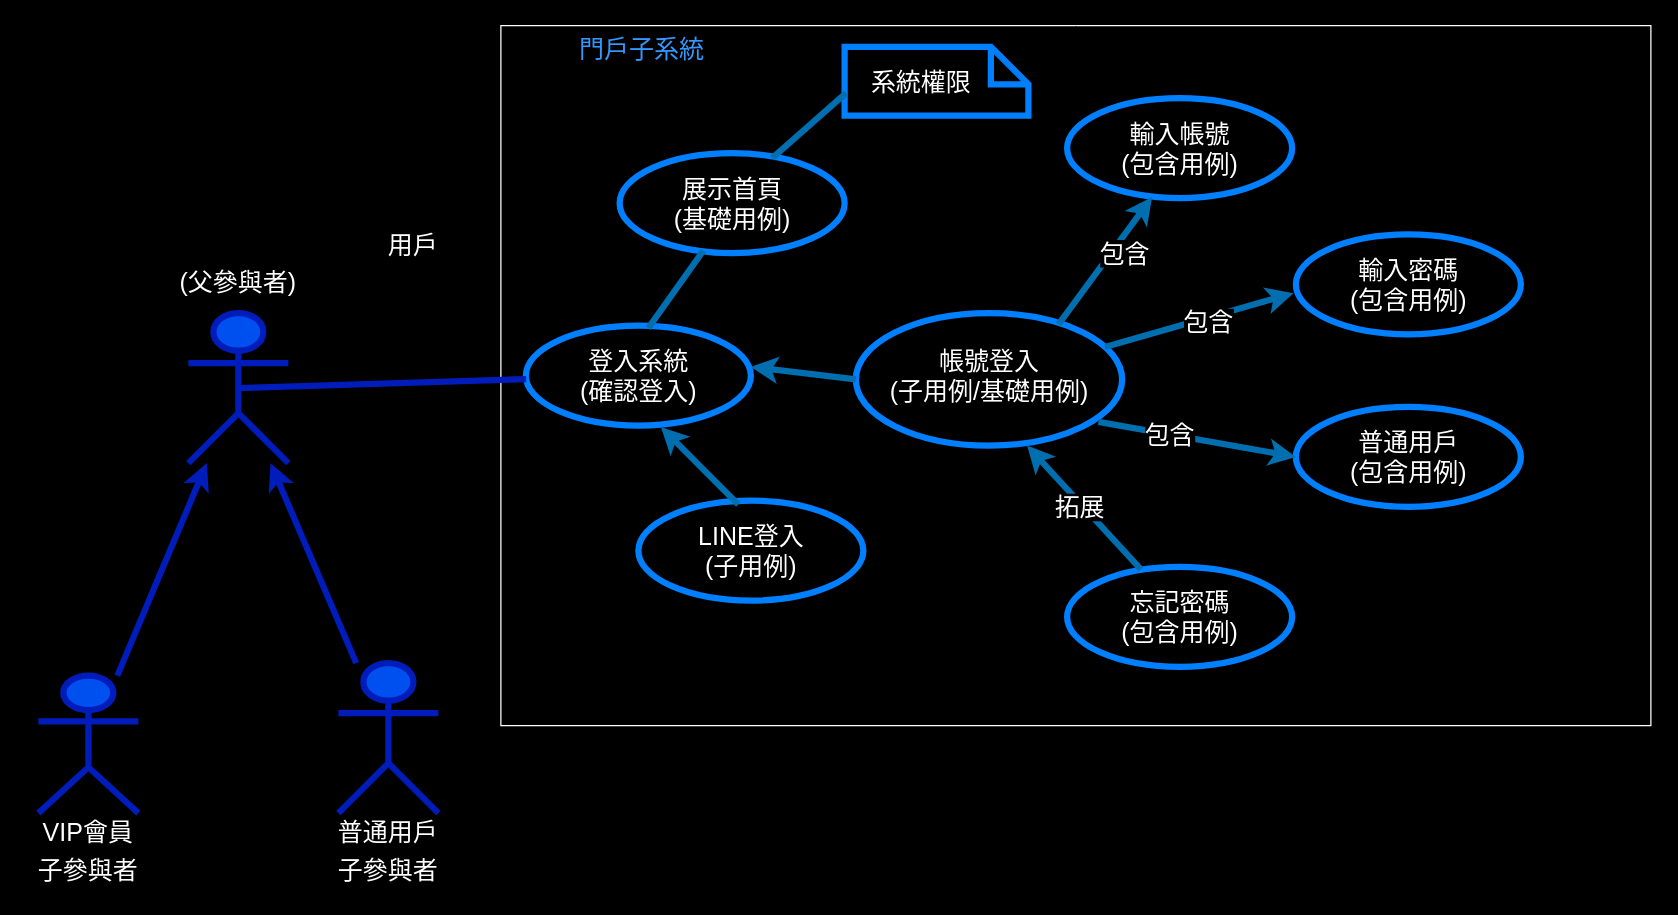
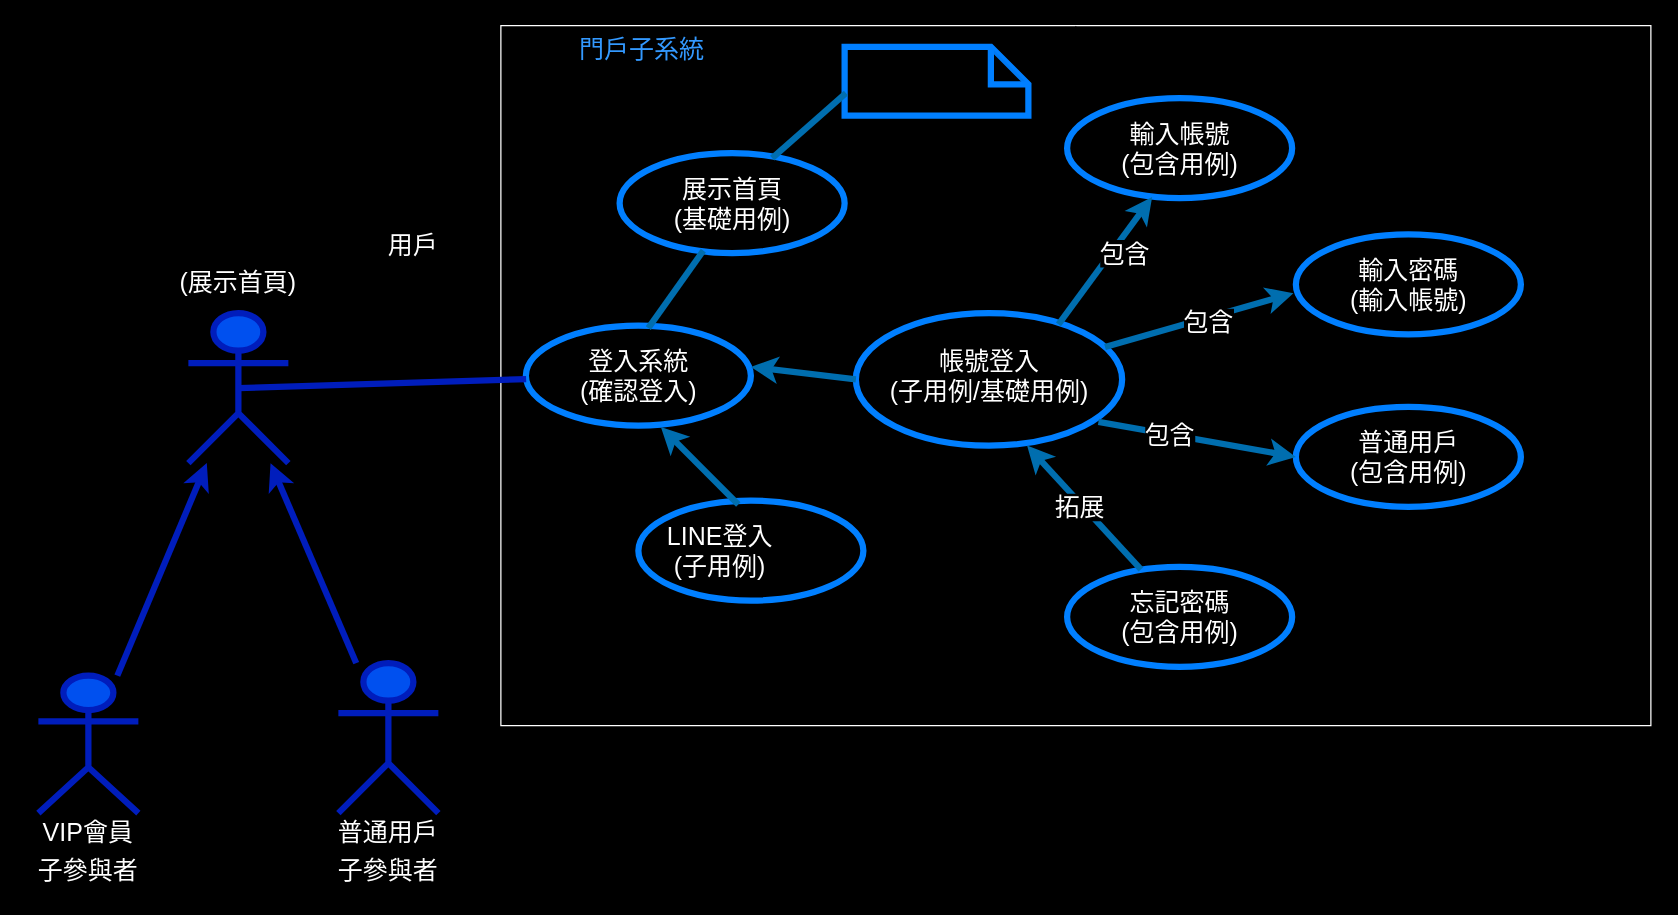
(921, 81) -> none
(238, 282) -> (238, 282)
(1409, 284) -> (1409, 284)
(751, 551) -> (719, 551)
